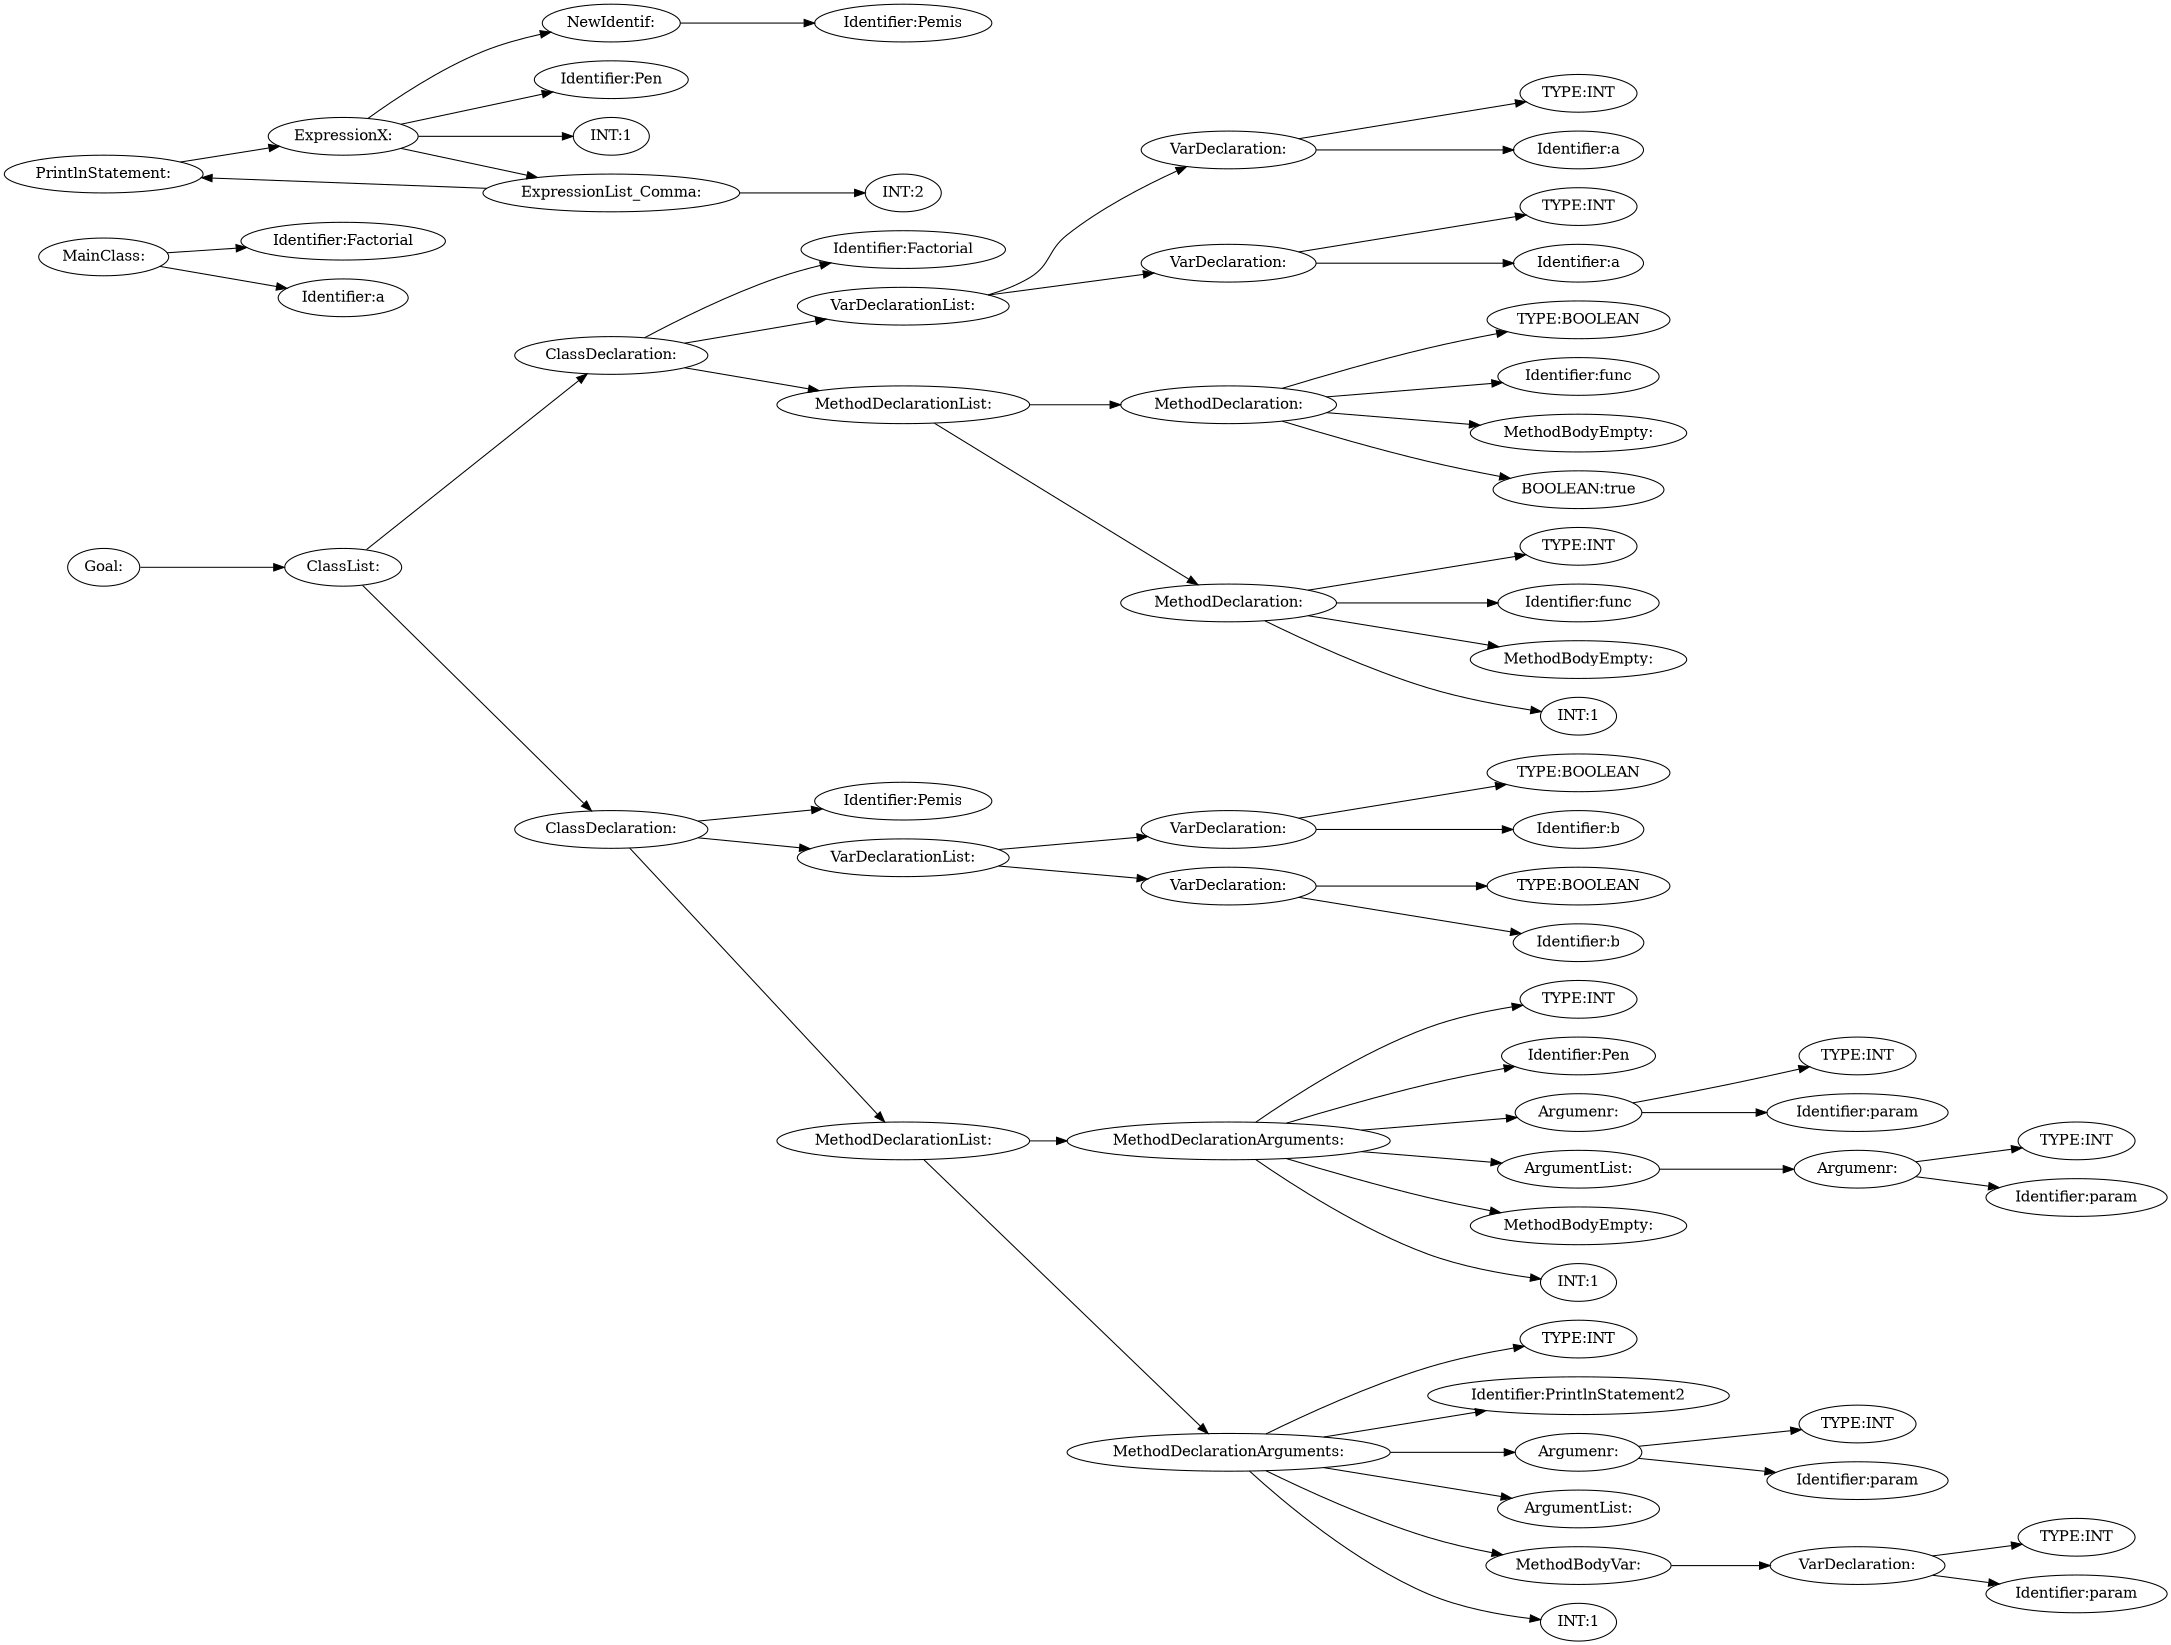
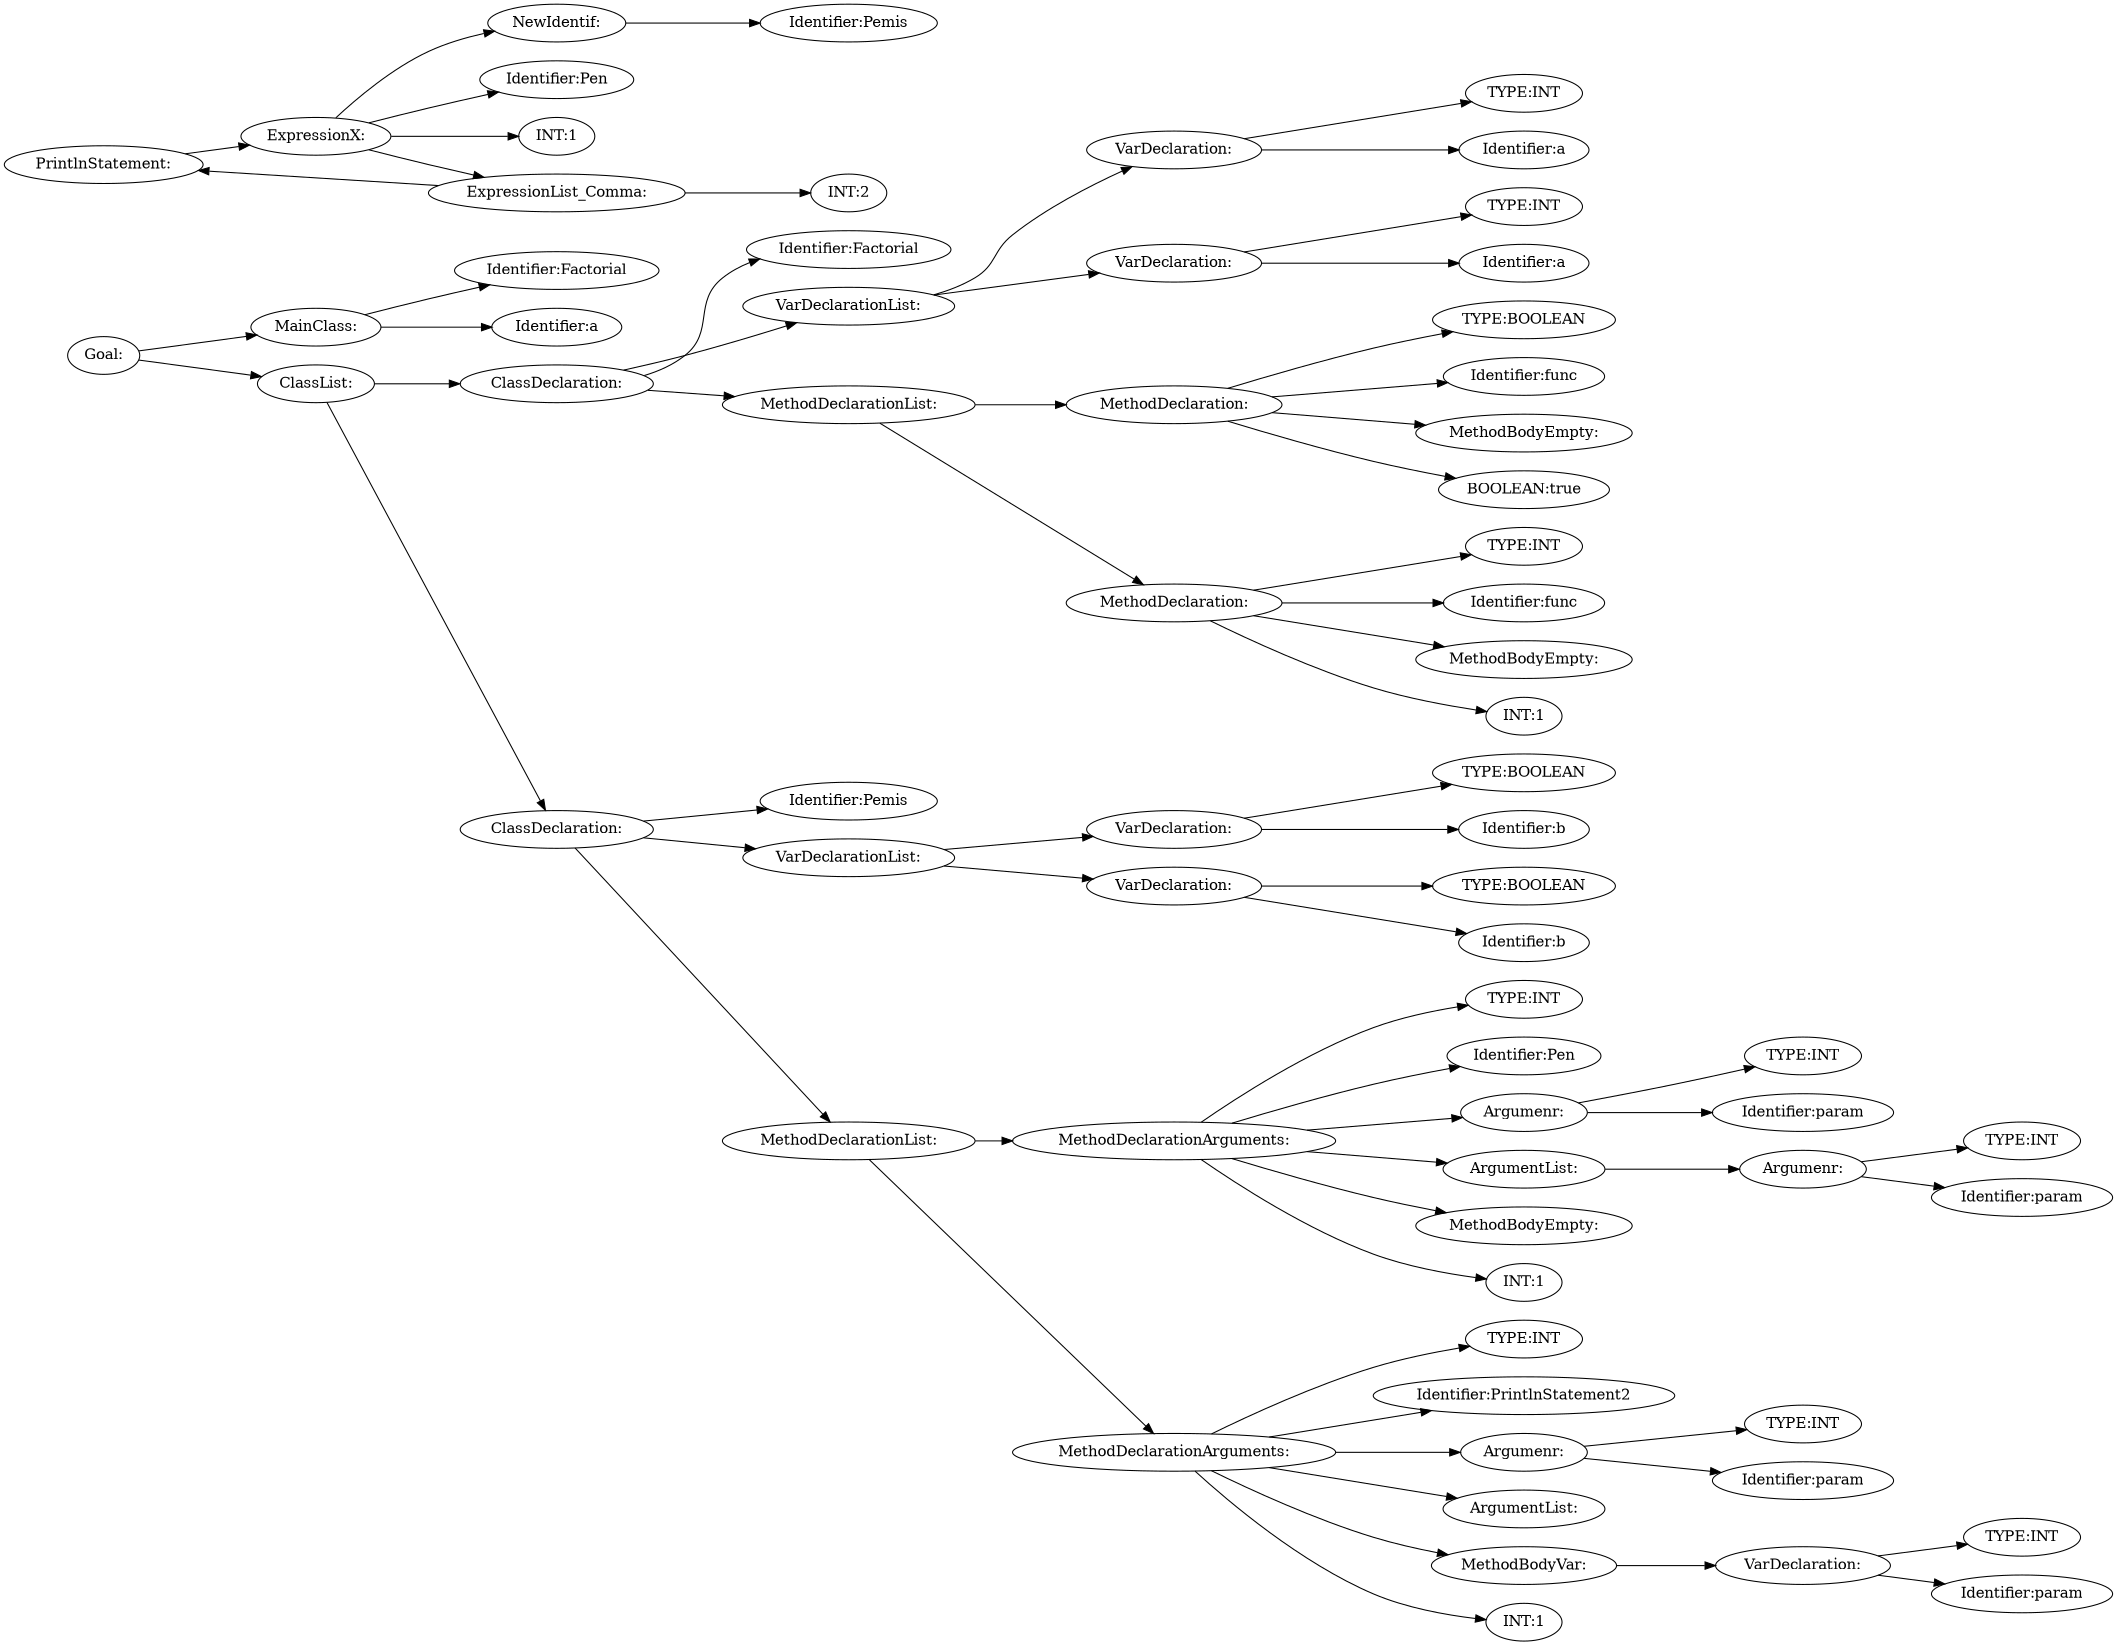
none -> (193, 344)
